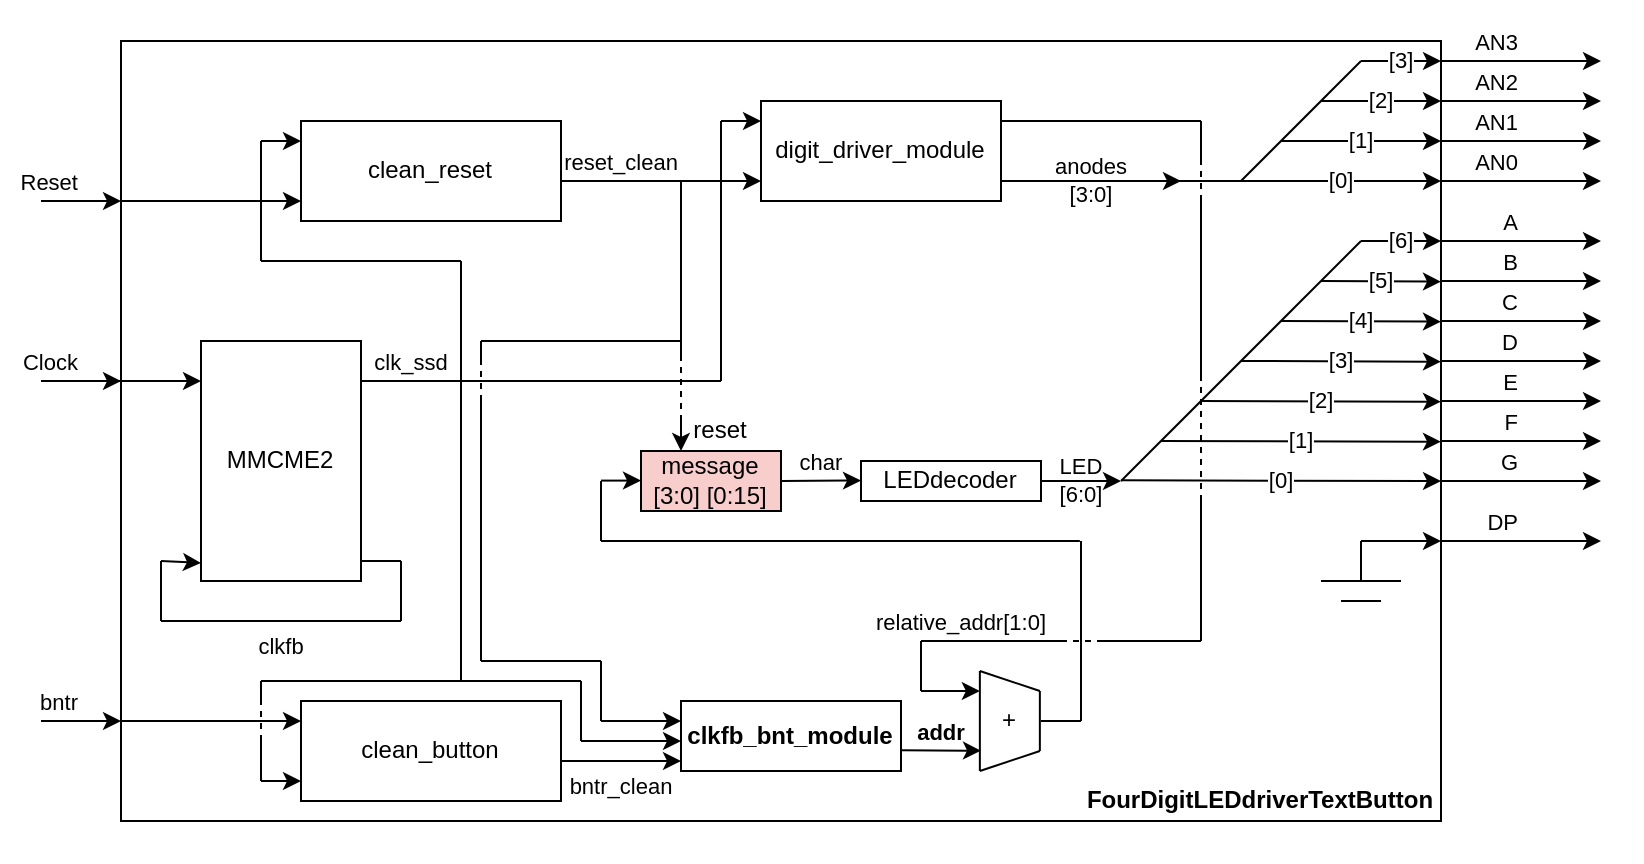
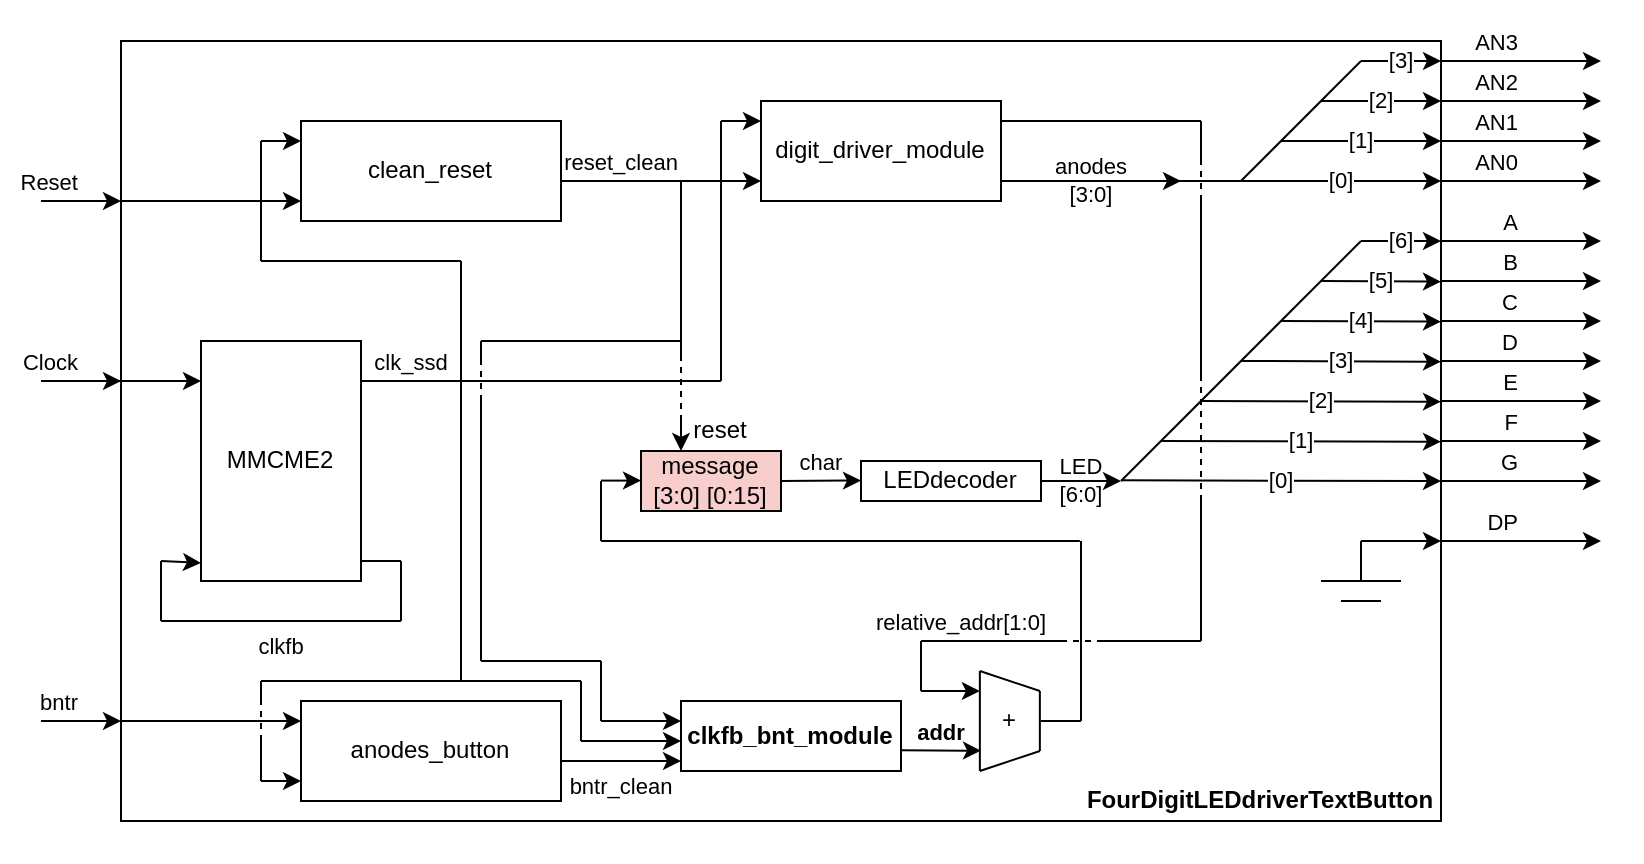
(431, 751) -> (431, 751)
